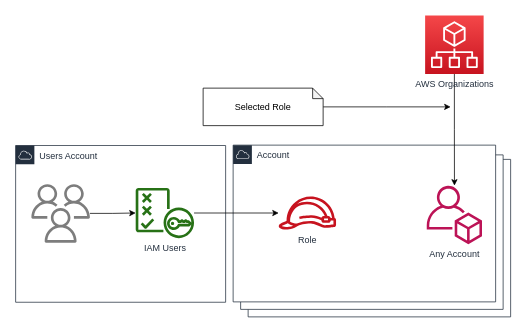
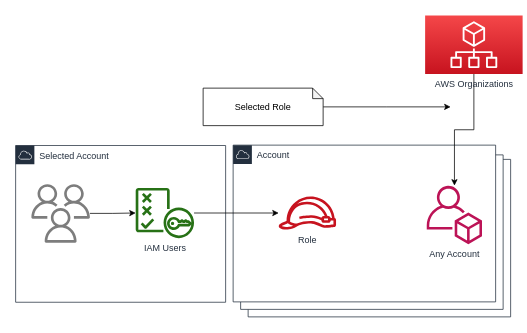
(454, 45) -> (474, 45)
(71, 157) -> (77, 157)
